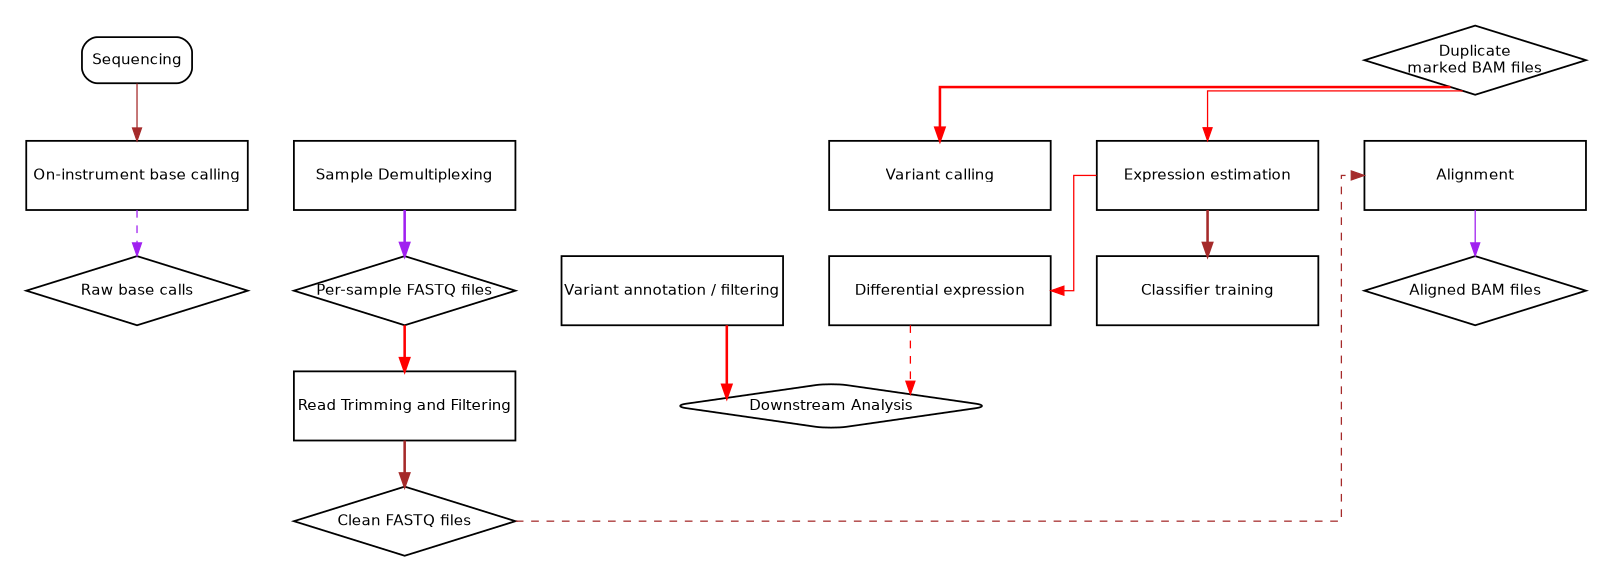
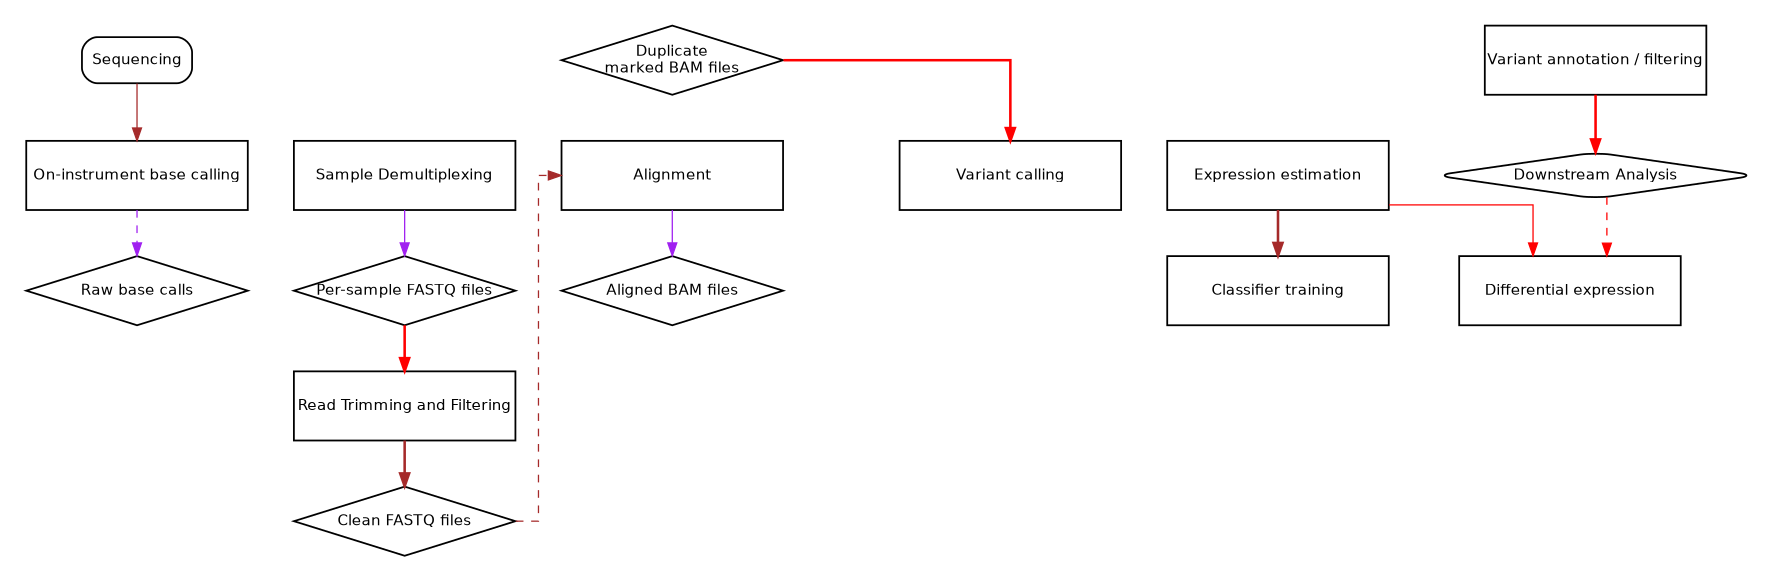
(1317, 91) -> none
(405, 226) -> (405, 226)
(910, 353) -> (1607, 220)
